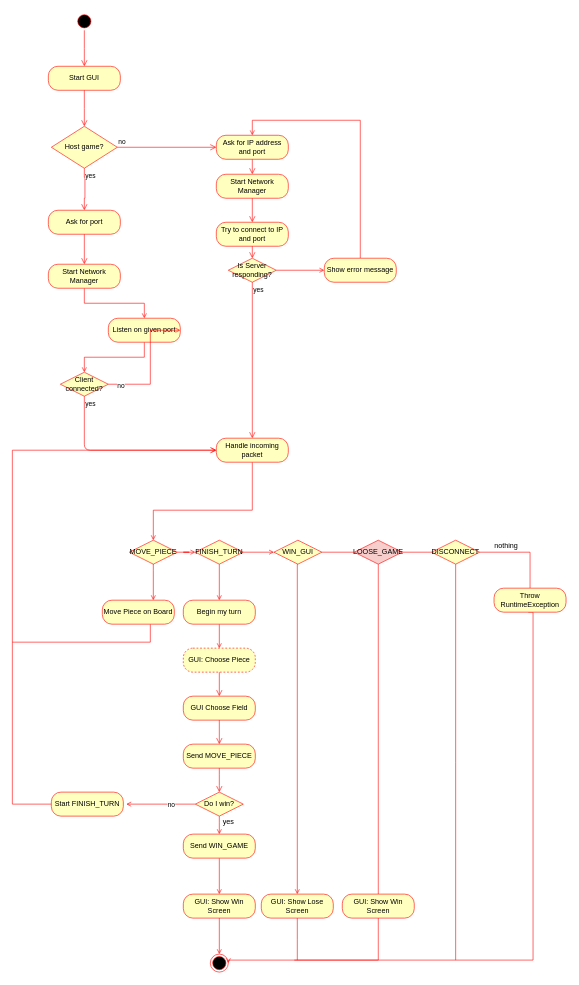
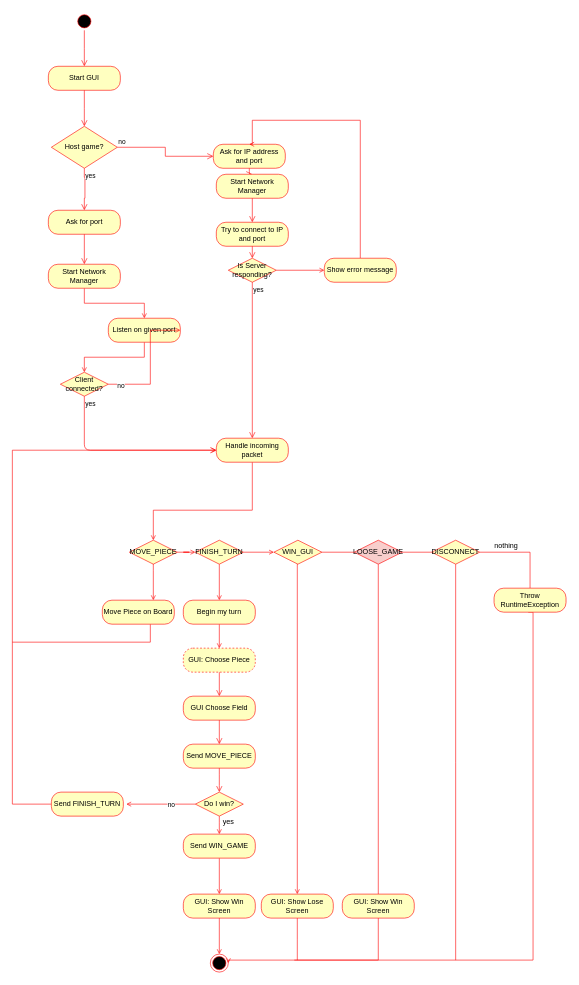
(252, 147) -> (249, 156)
(87, 804) -> (87, 804)
